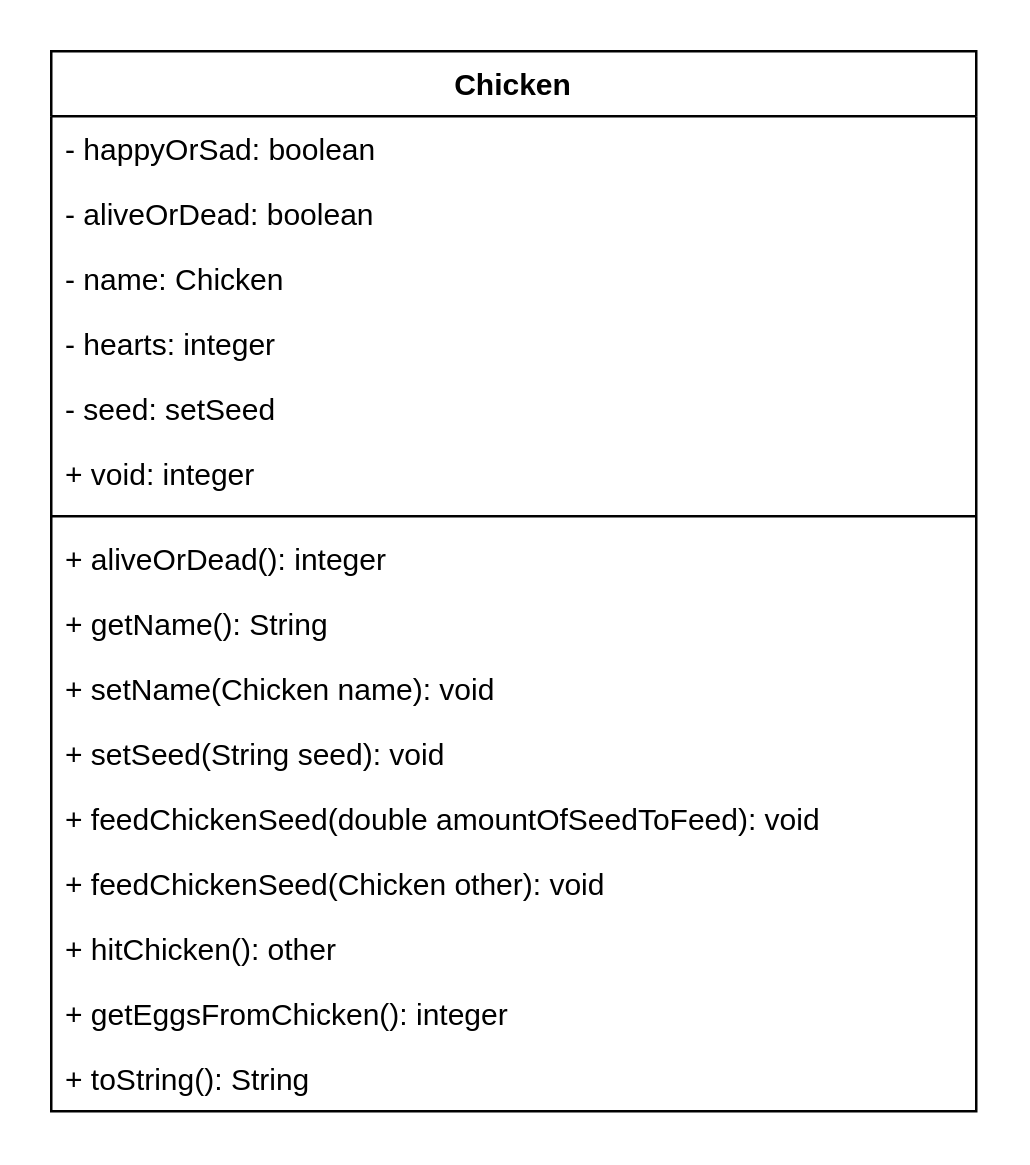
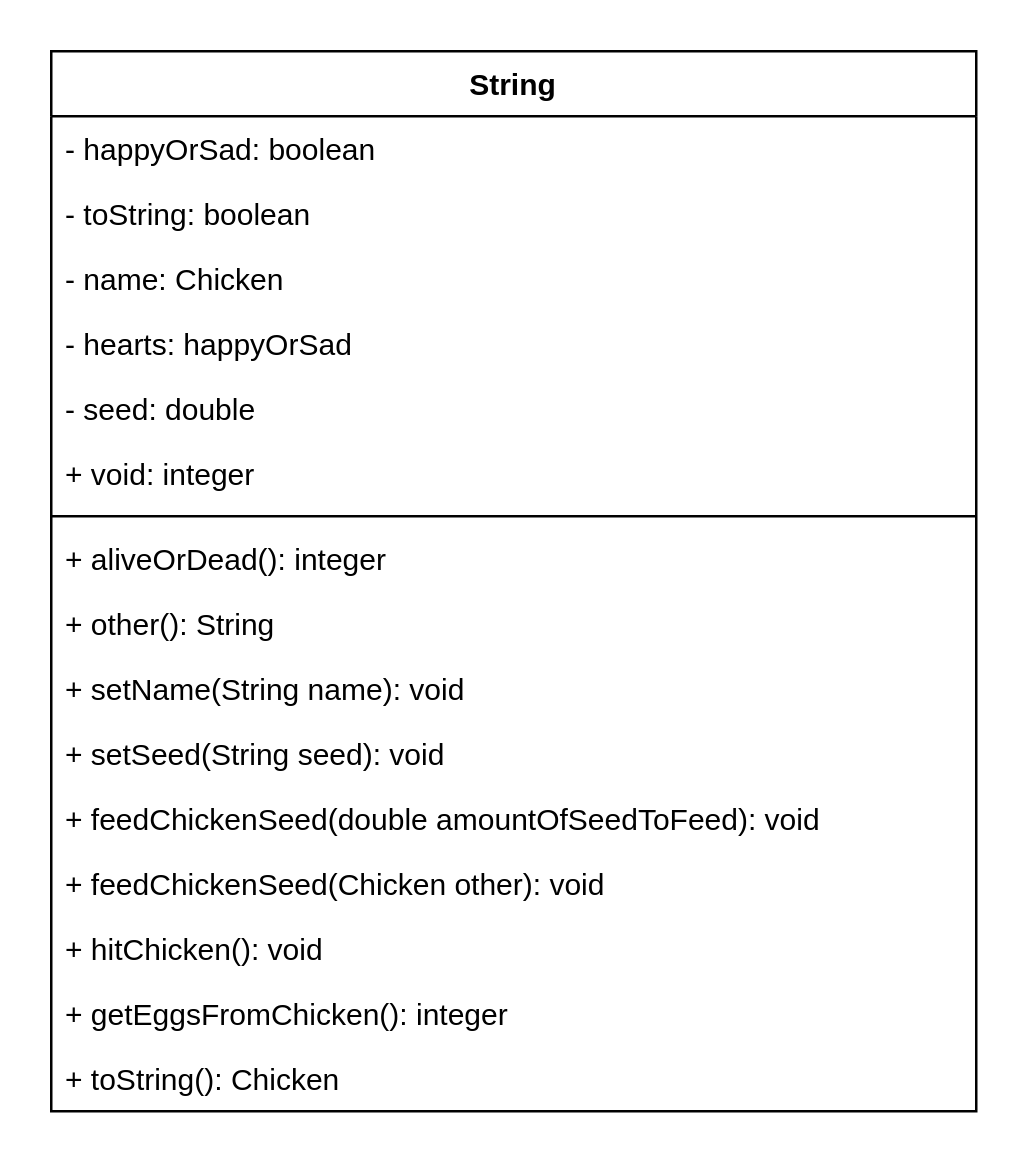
(513, 85) -> (513, 85)
(226, 215) -> (205, 215)
(192, 345) -> (221, 345)
(179, 410) -> (167, 410)
(209, 625) -> (192, 625)
(285, 690) -> (277, 690)
(222, 950) -> (210, 950)
(214, 1080) -> (222, 1080)
